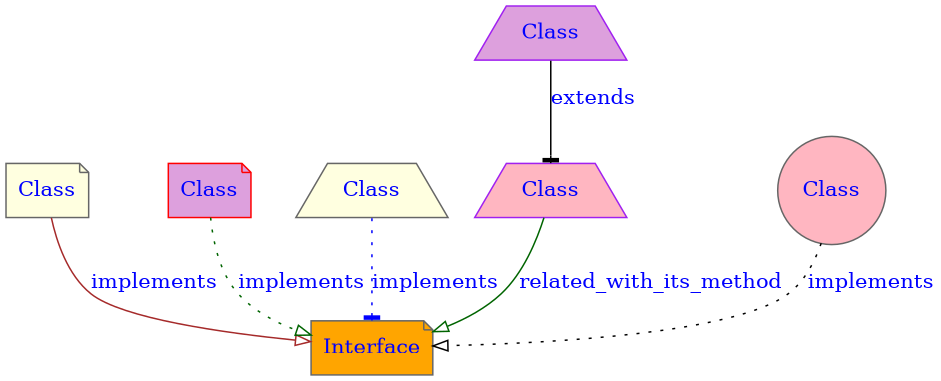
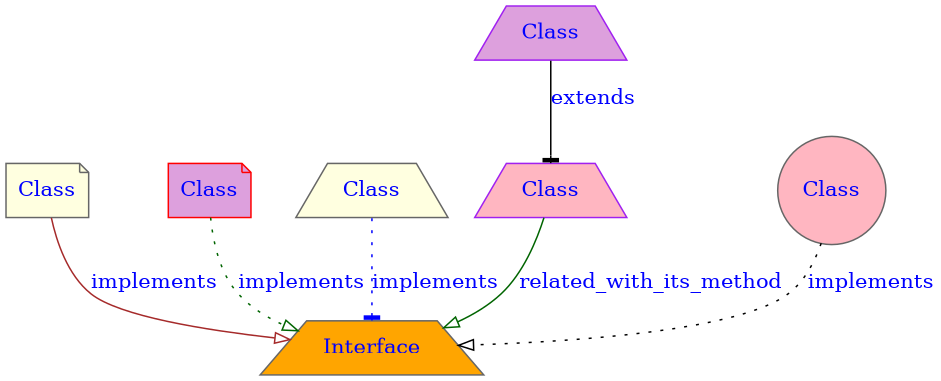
(372, 348) -> (372, 348)
